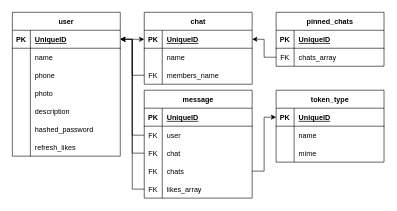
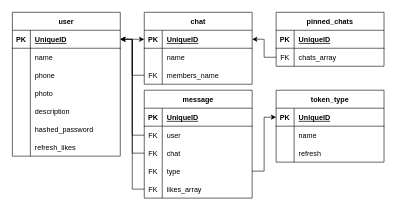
(306, 154) -> (313, 154)
(177, 172) -> (175, 172)
